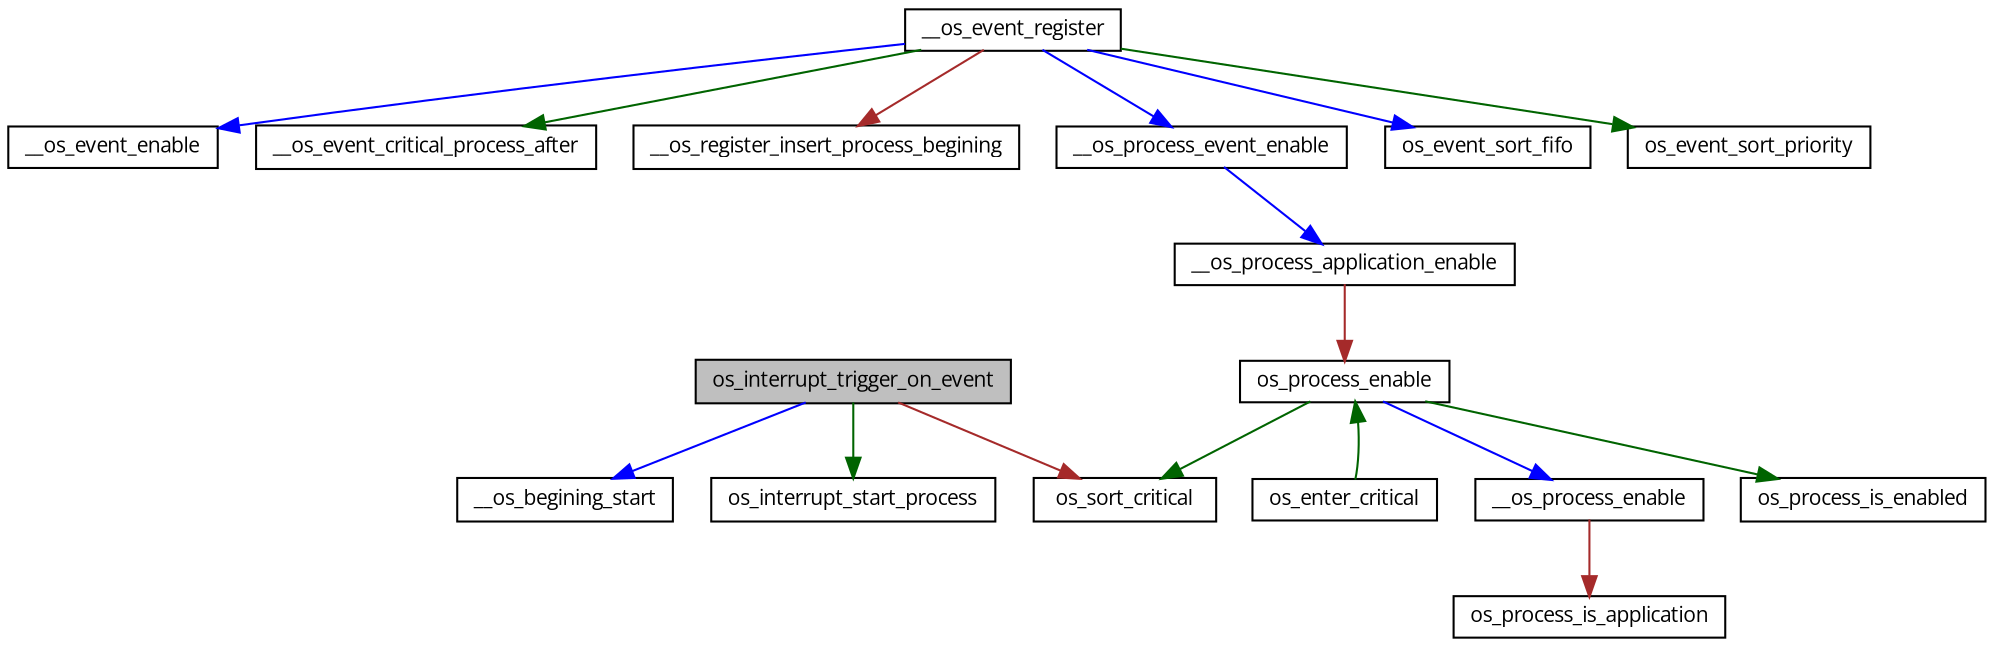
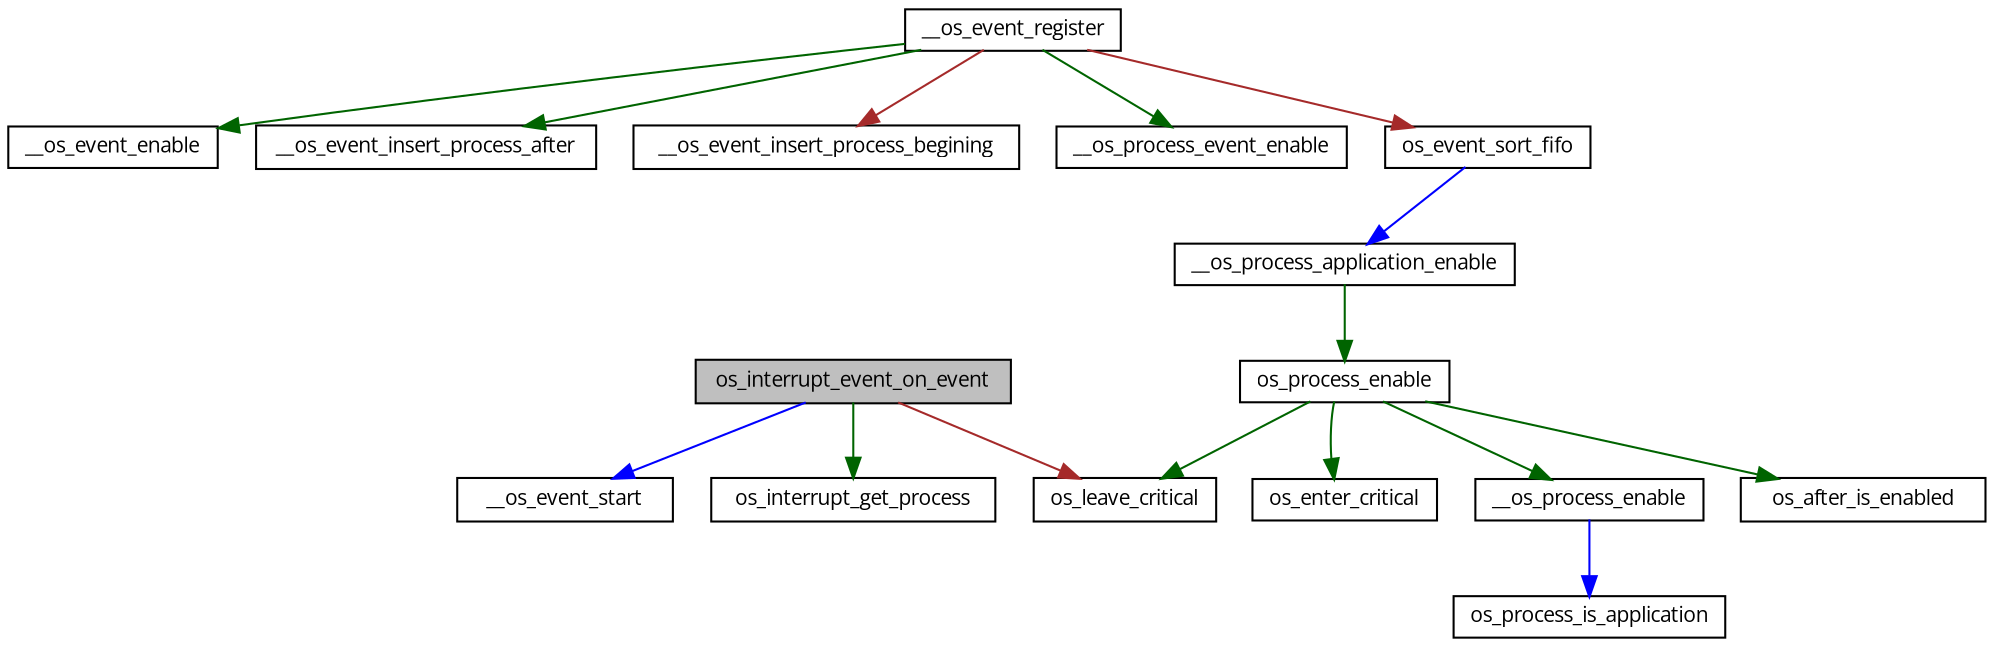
(572, 82) -> (572, 82)
(1098, 83) -> (1098, 83)
(1240, 86) -> (1240, 86)
(426, 147) -> (426, 147)
(826, 147) -> (826, 147)
(1749, 147) -> none
(1265, 199) -> (1425, 199)
(1345, 312) -> (1345, 312)
(853, 382) -> (853, 382)
(1458, 436) -> (1458, 436)
(1359, 451) -> (1331, 430)
(565, 500) -> (565, 500)
(853, 500) -> (853, 500)
(1125, 500) -> (1125, 500)
(1863, 500) -> (1863, 500)
(1589, 548) -> (1589, 548)
